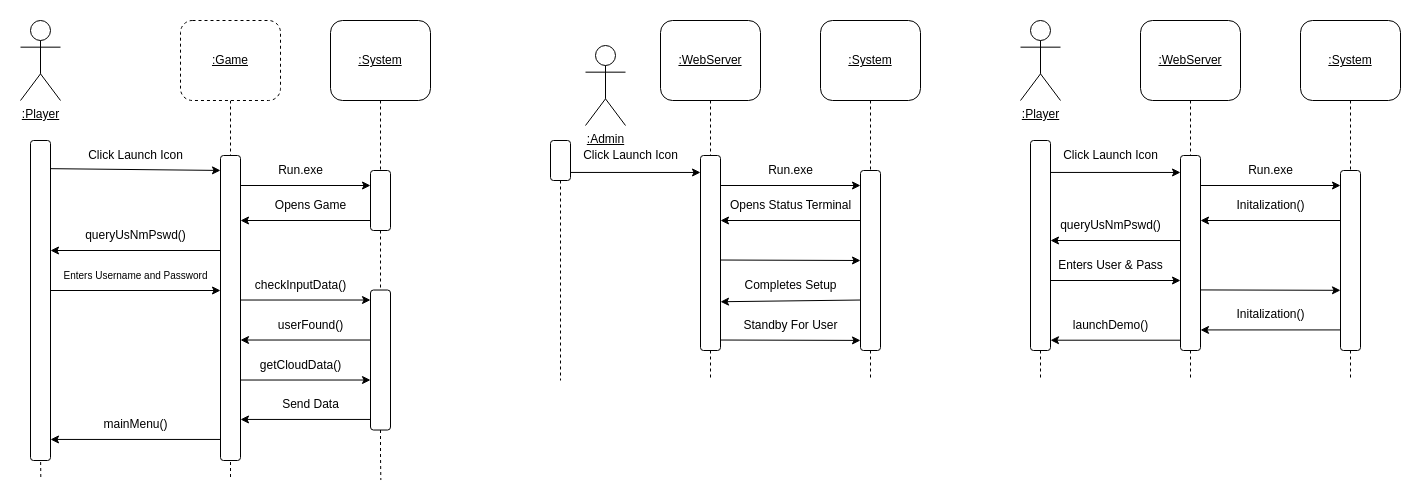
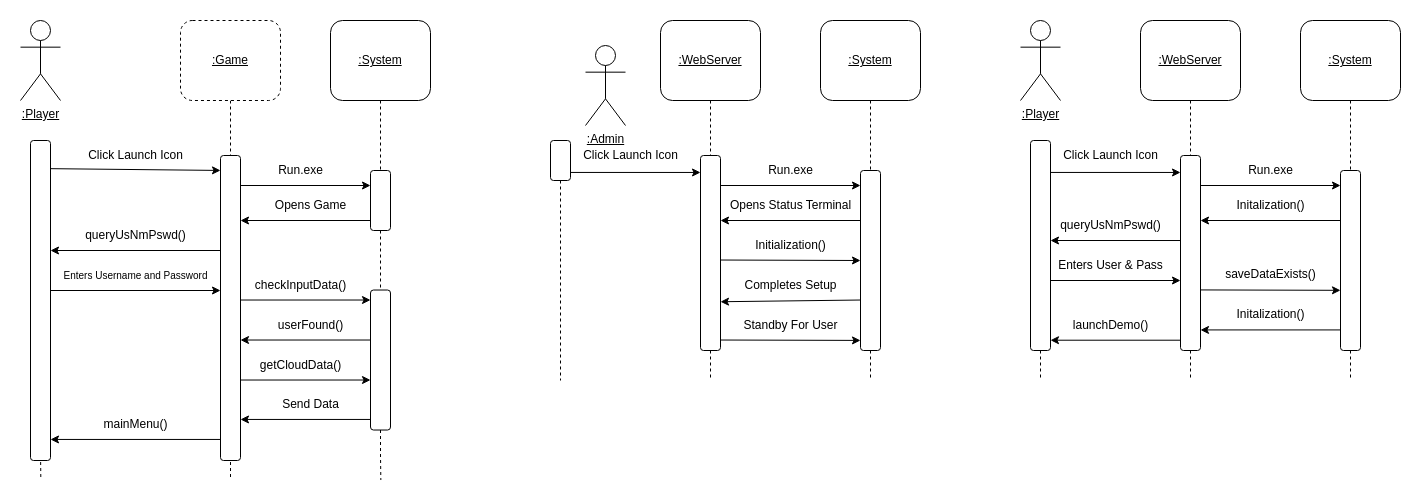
none -> (791, 245)
none -> (1271, 275)
